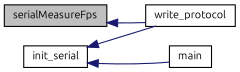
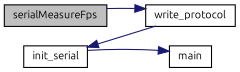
(132, 23) -> (121, 8)
(134, 64) -> (123, 49)
